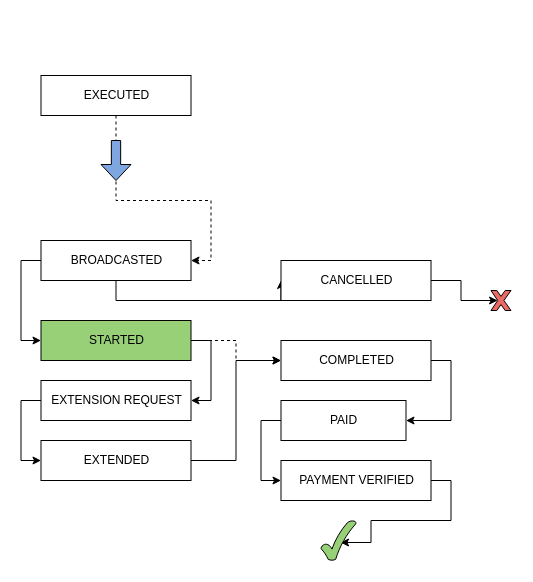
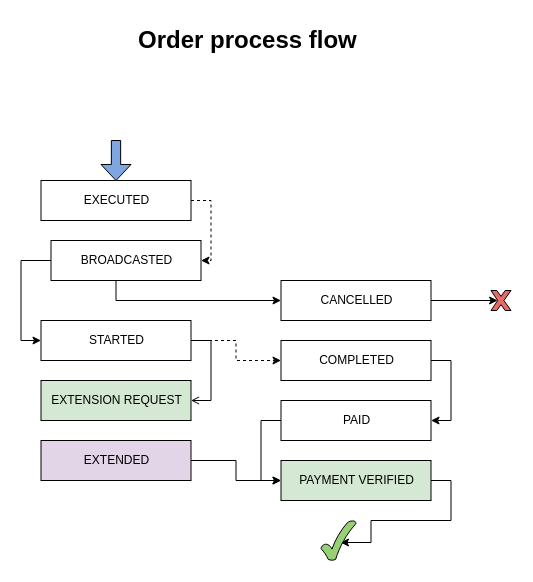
none -> (266, 41)
(116, 96) -> (116, 201)
(116, 261) -> (126, 261)
(356, 281) -> (356, 301)
(116, 341) -> (116, 341)
(116, 401) -> (116, 401)
(198, 401) -> (196, 401)
(236, 413) -> (236, 481)
(344, 421) -> (356, 421)
(21, 427) -> none
(116, 461) -> (116, 461)
(356, 481) -> (356, 481)
